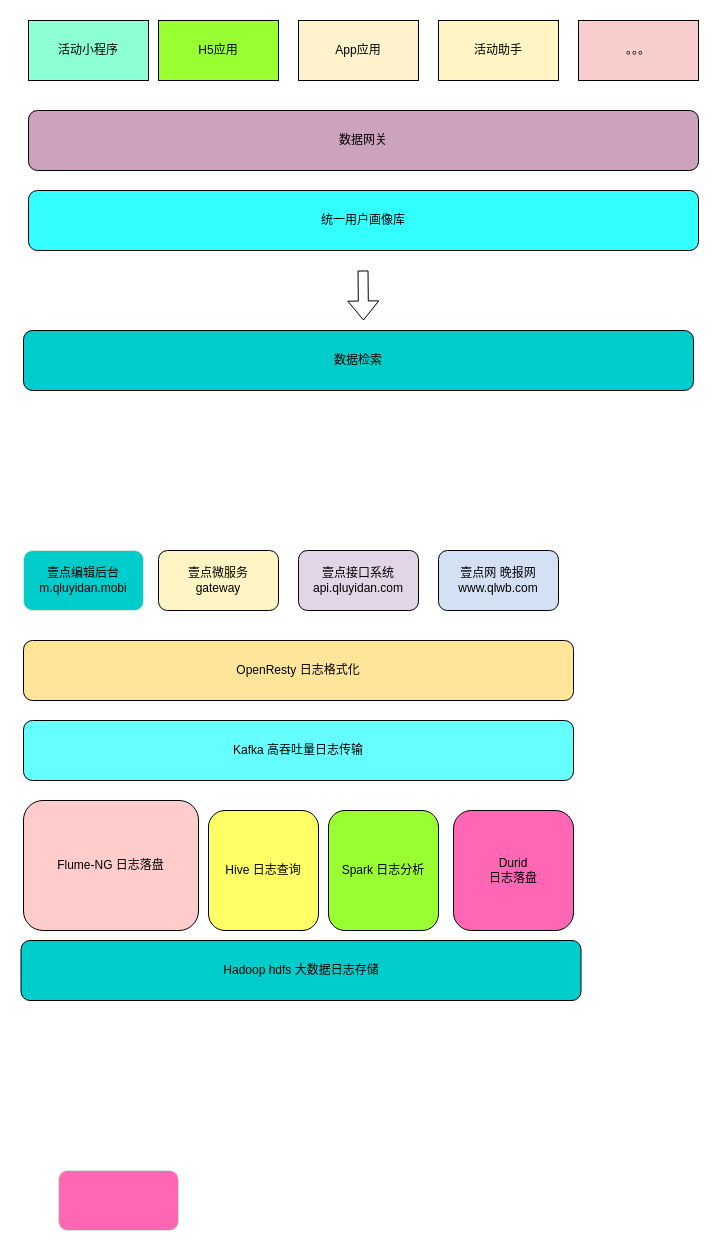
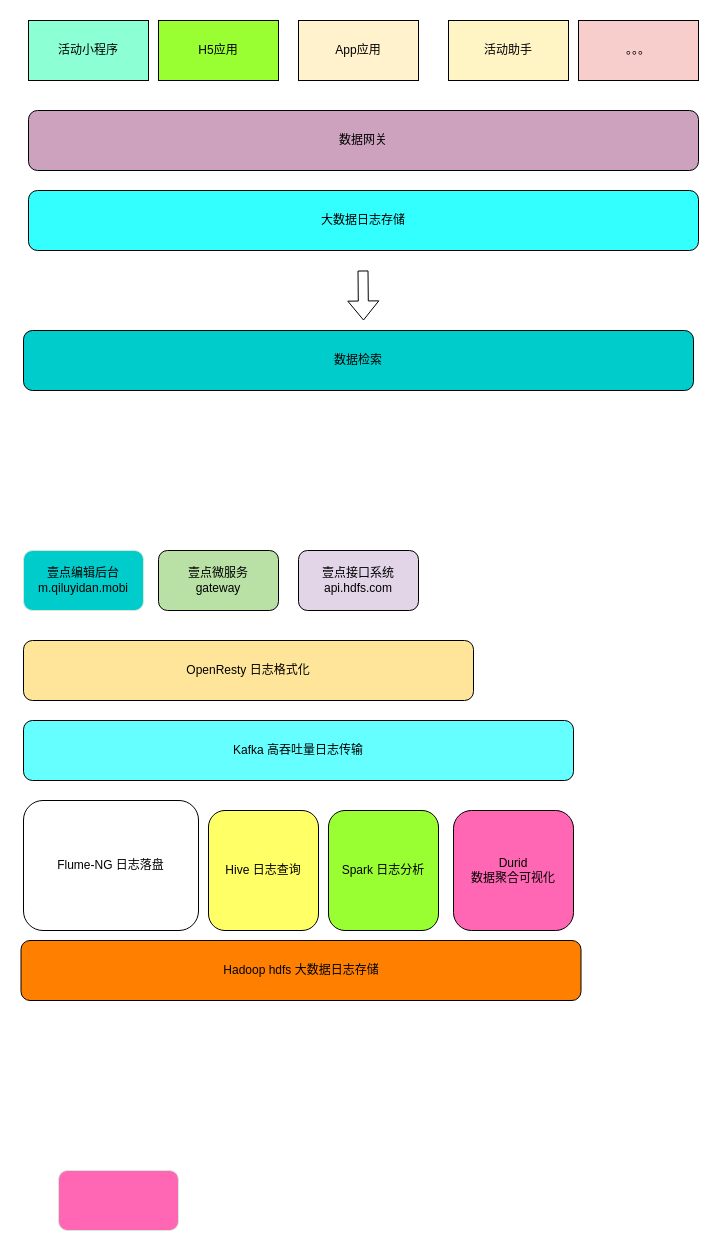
(499, 51) -> (509, 51)
(364, 221) -> (364, 221)
(84, 581) -> (84, 581)
(219, 581) -> (219, 581)
(359, 581) -> (359, 581)
(499, 581) -> none
(299, 671) -> (249, 671)
(111, 866) -> (111, 866)
(514, 871) -> (514, 871)
(301, 971) -> (301, 971)
